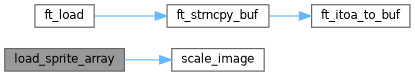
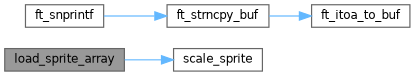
(65, 16) -> (65, 16)
(218, 60) -> (218, 60)
